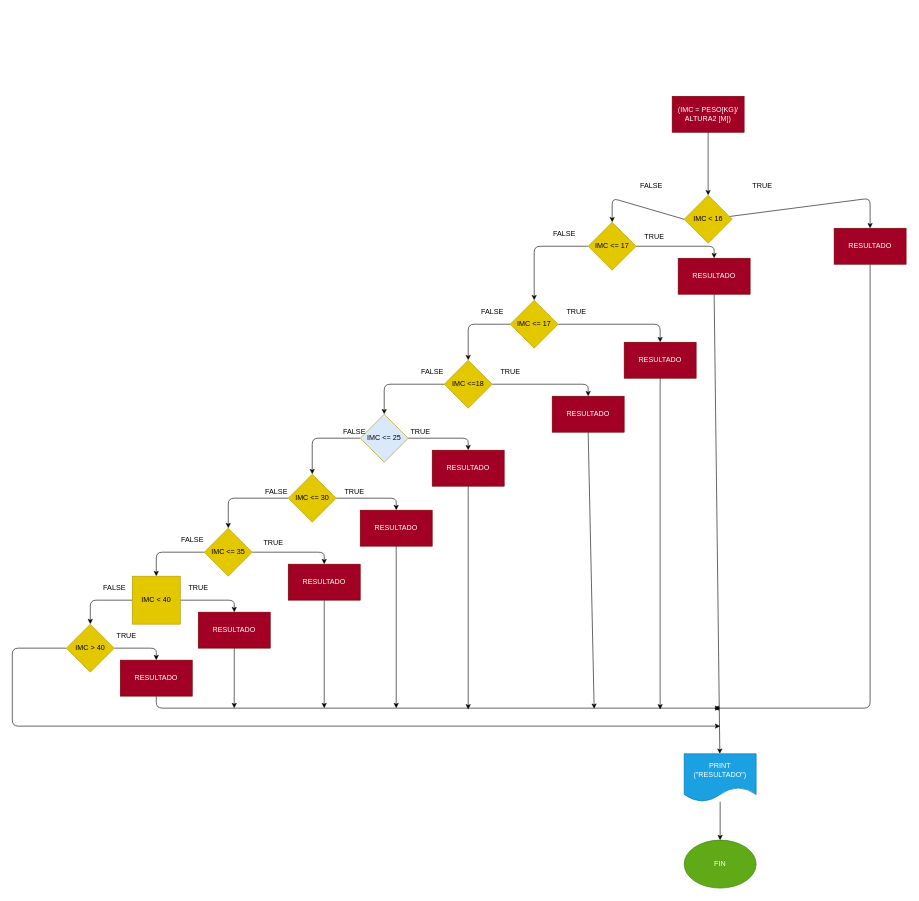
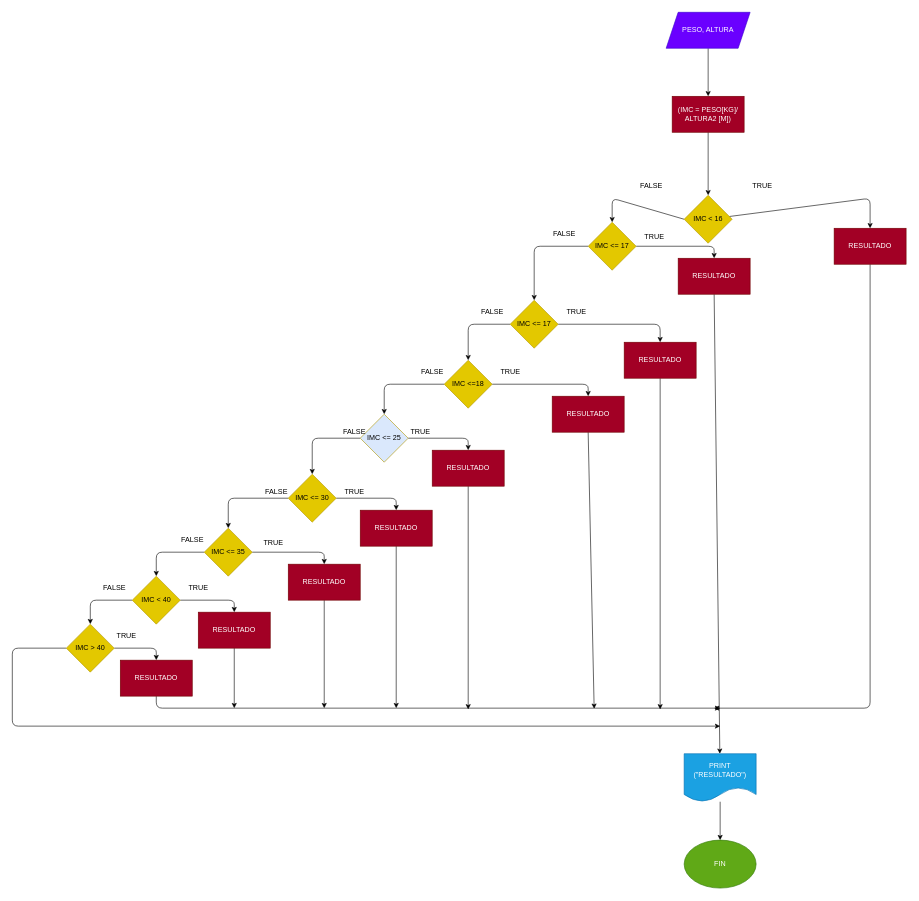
none -> (708, 30)
none -> (708, 90)
(156, 600) -> (156, 600)
